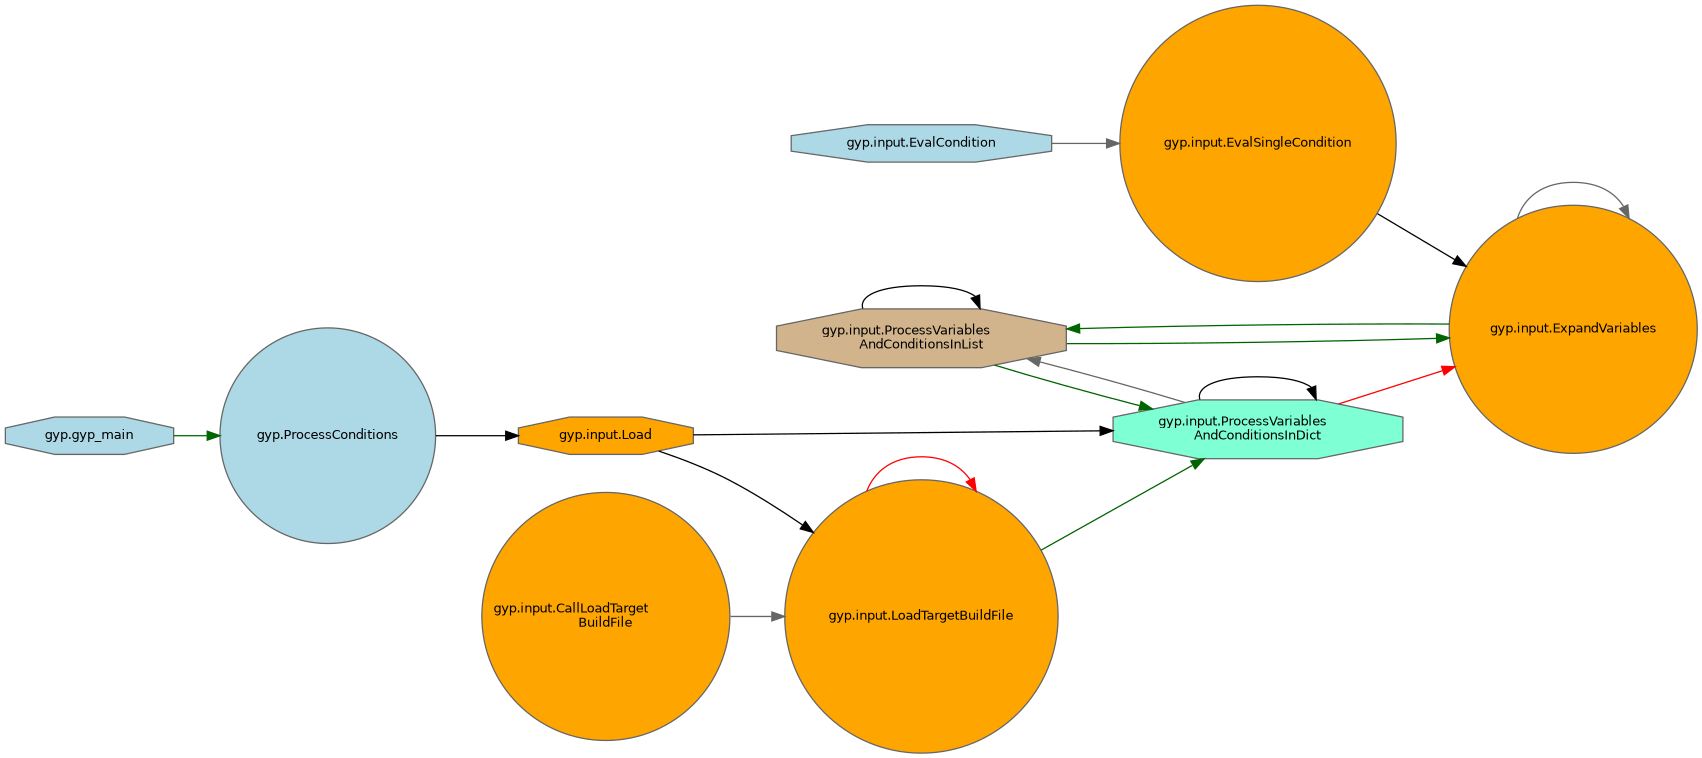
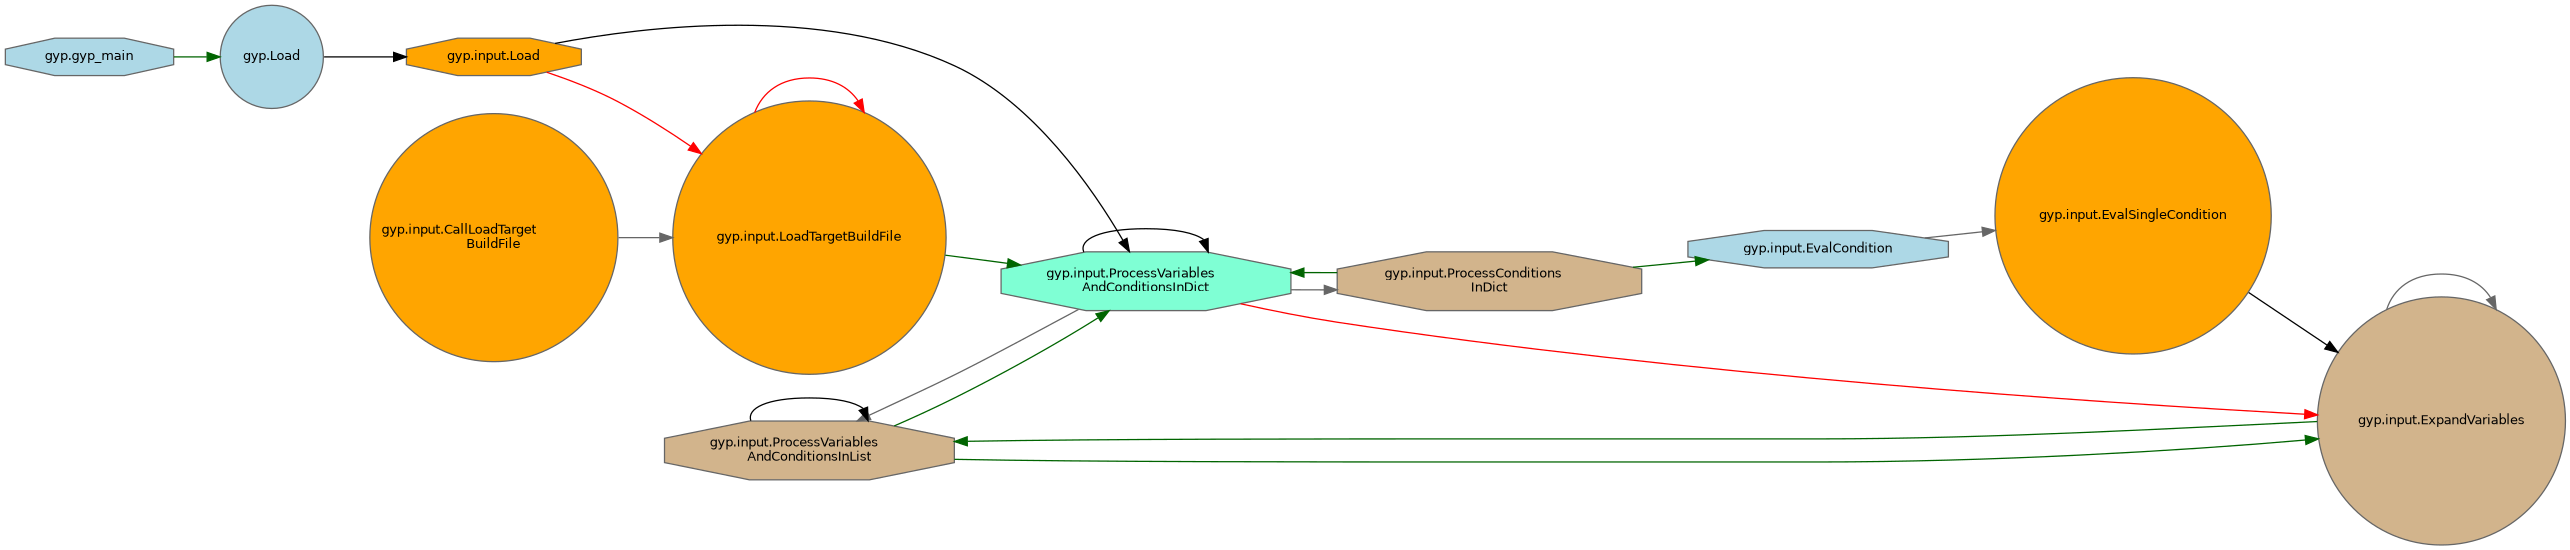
none -> (1489, 281)
(1573, 329) -> (2441, 421)
(328, 436) -> (272, 57)
(734, 482) -> (622, 104)
